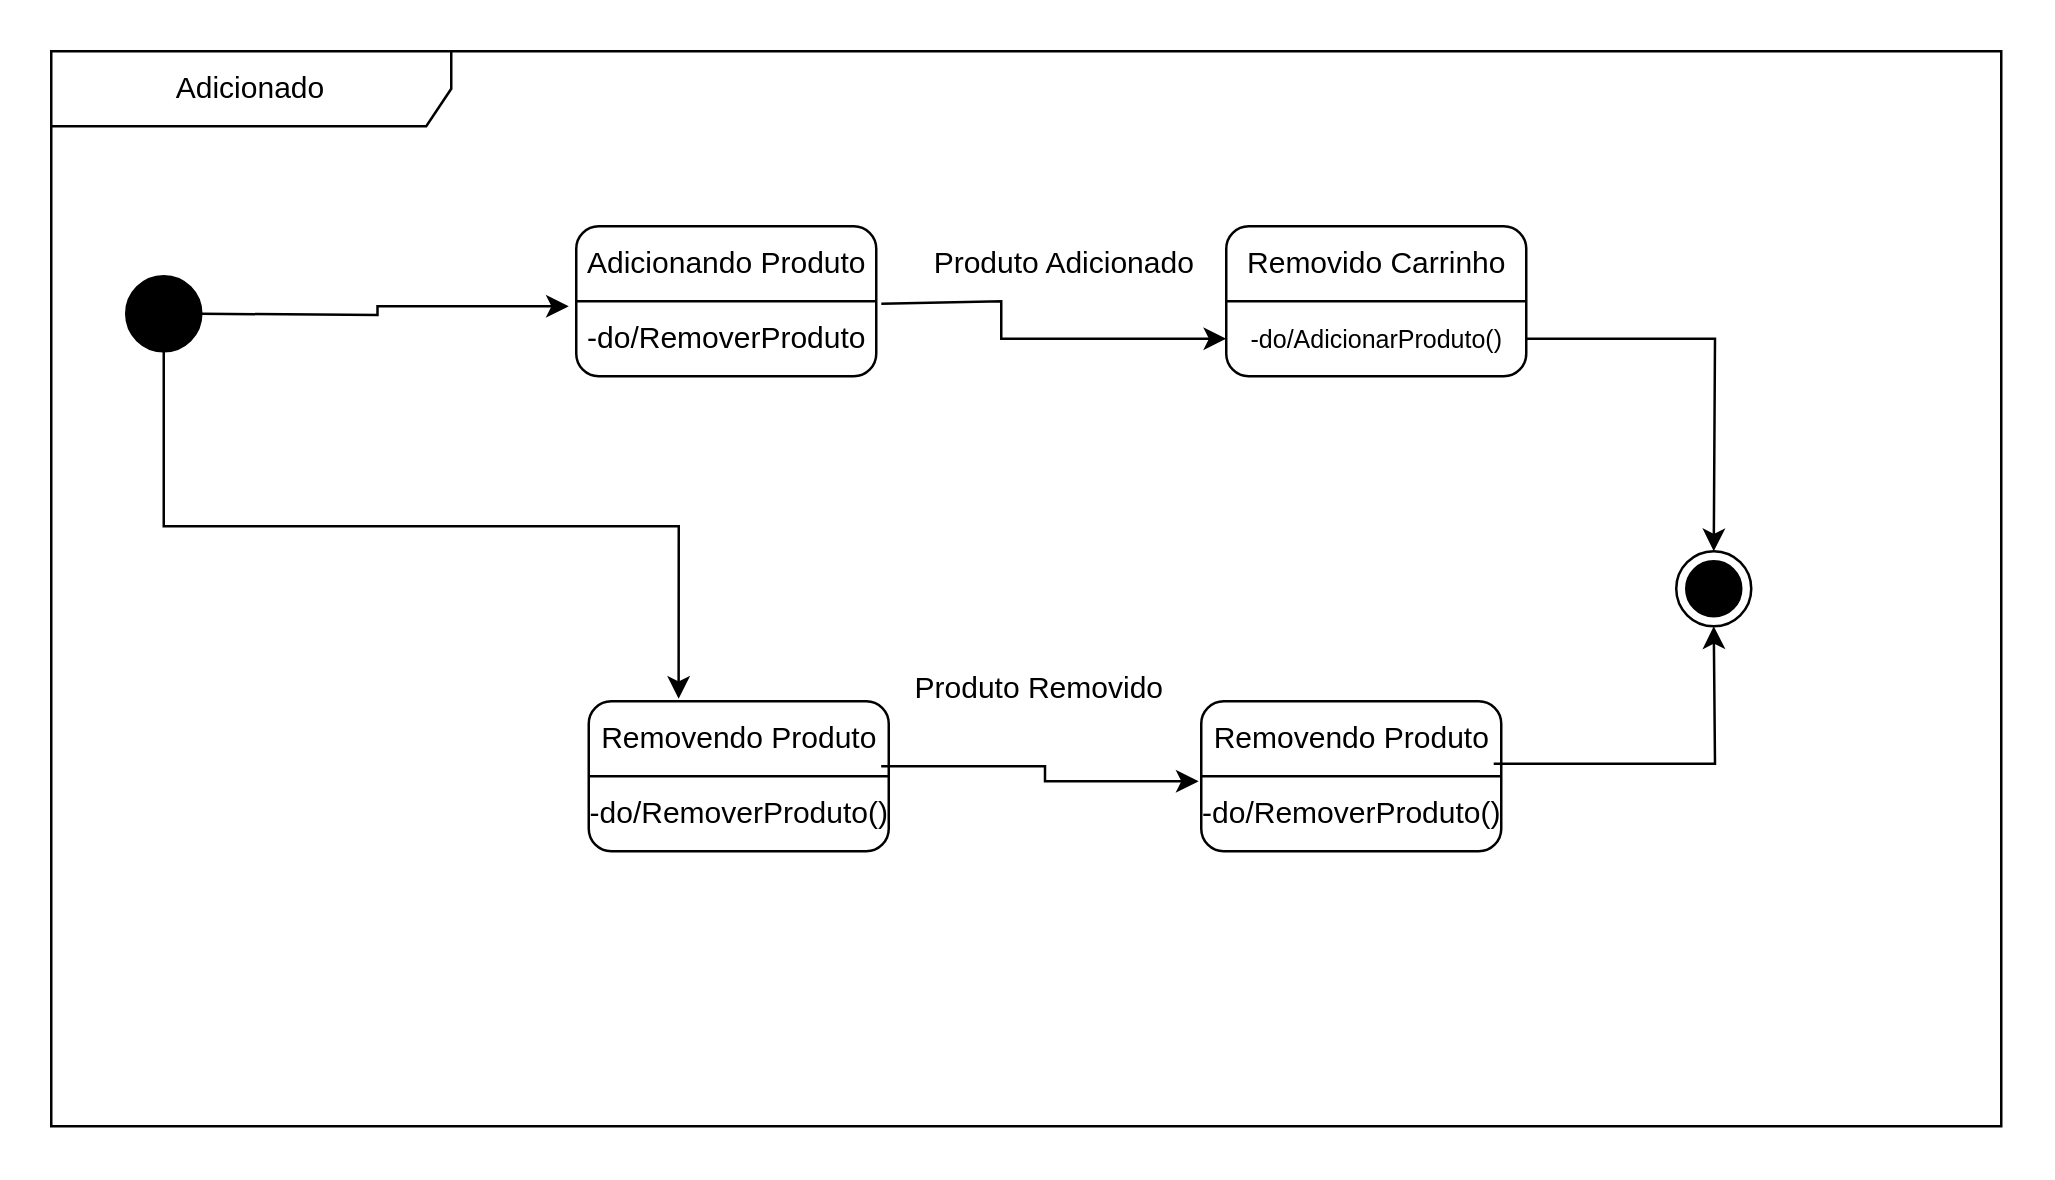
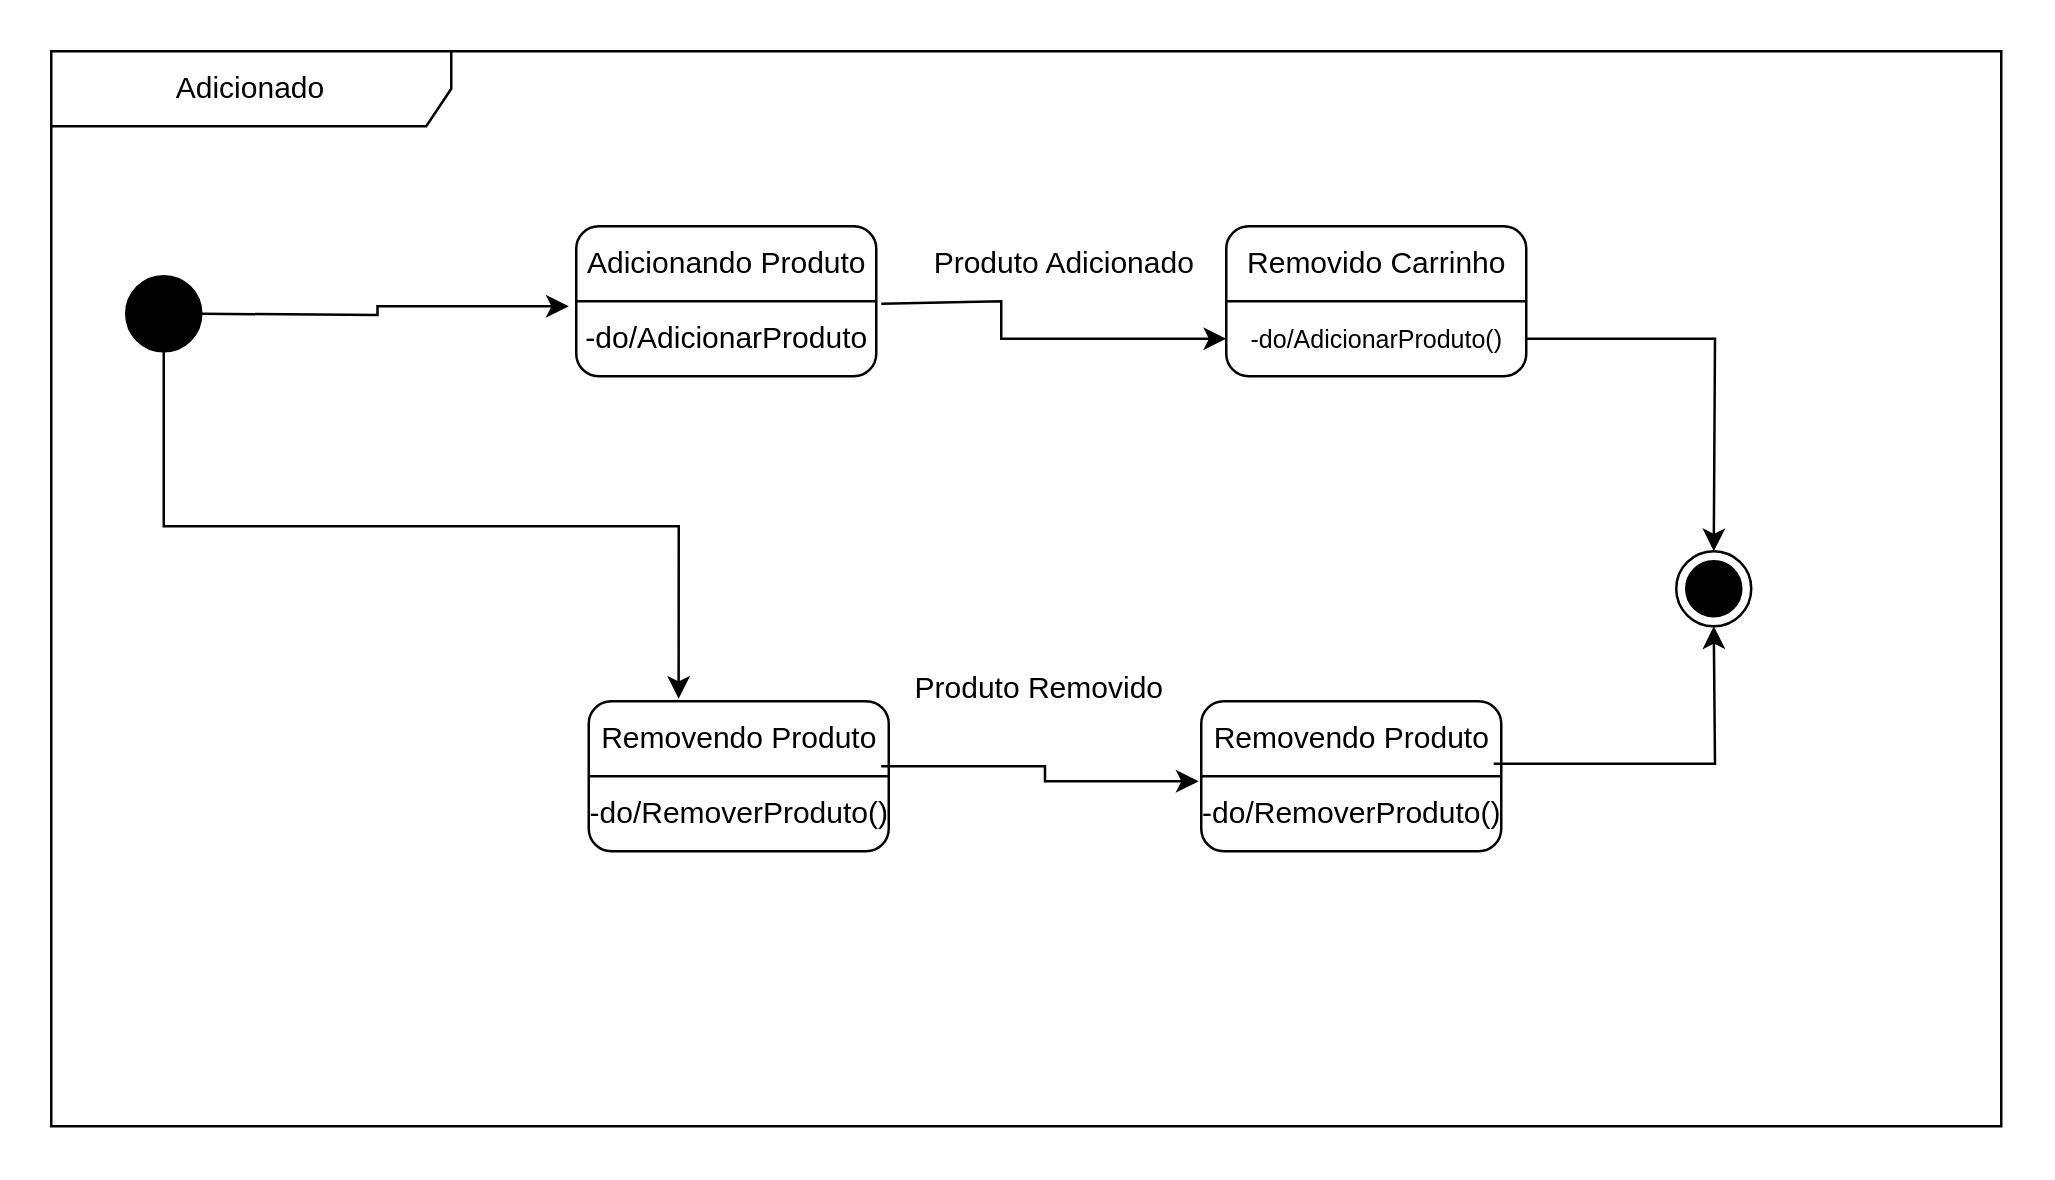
(728, 339) -> (728, 339)
